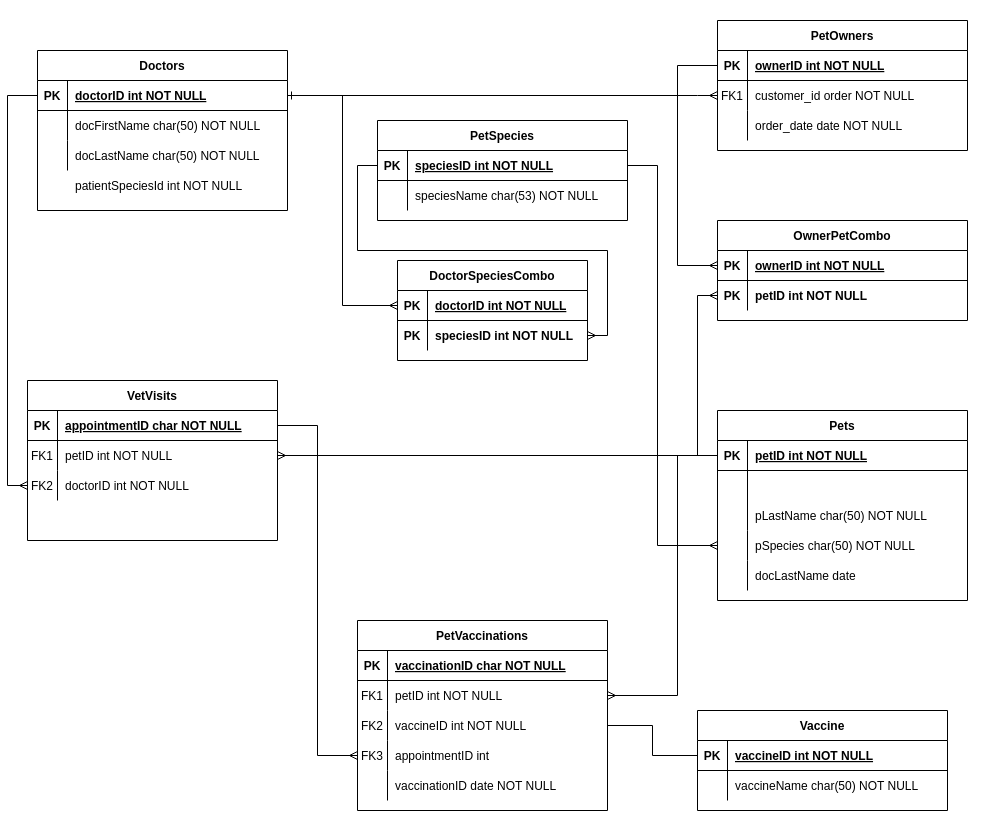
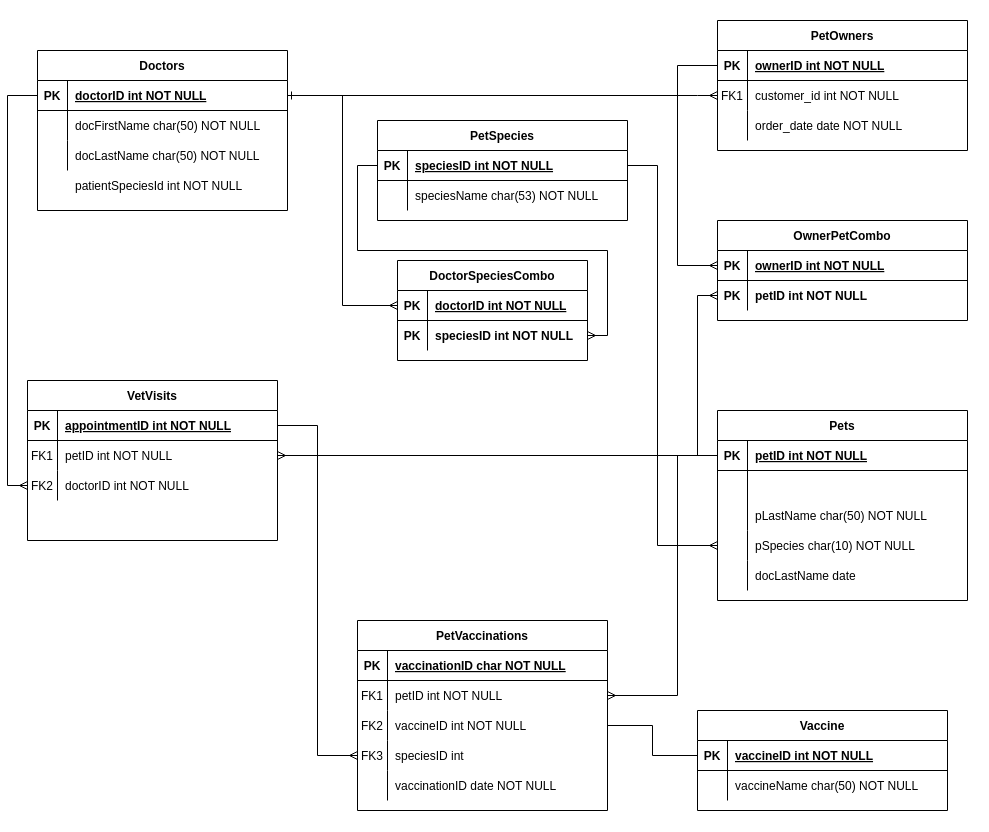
(836, 96) -> (828, 96)
(149, 426) -> (145, 426)
(836, 546) -> (836, 546)
(447, 756) -> (434, 756)
